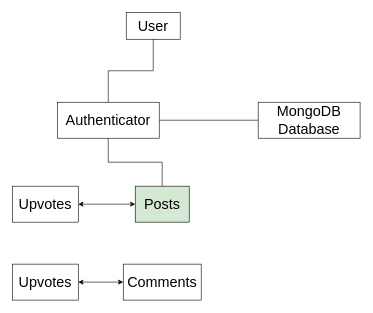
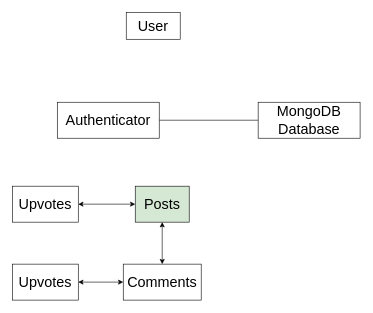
(130, 71) -> none
(135, 162) -> none
none -> (162, 259)
